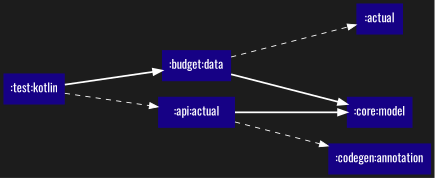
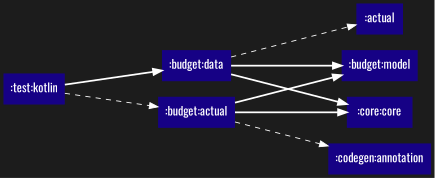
none -> (380, 66)
(197, 112) -> (197, 112)
(380, 112) -> (380, 112)
